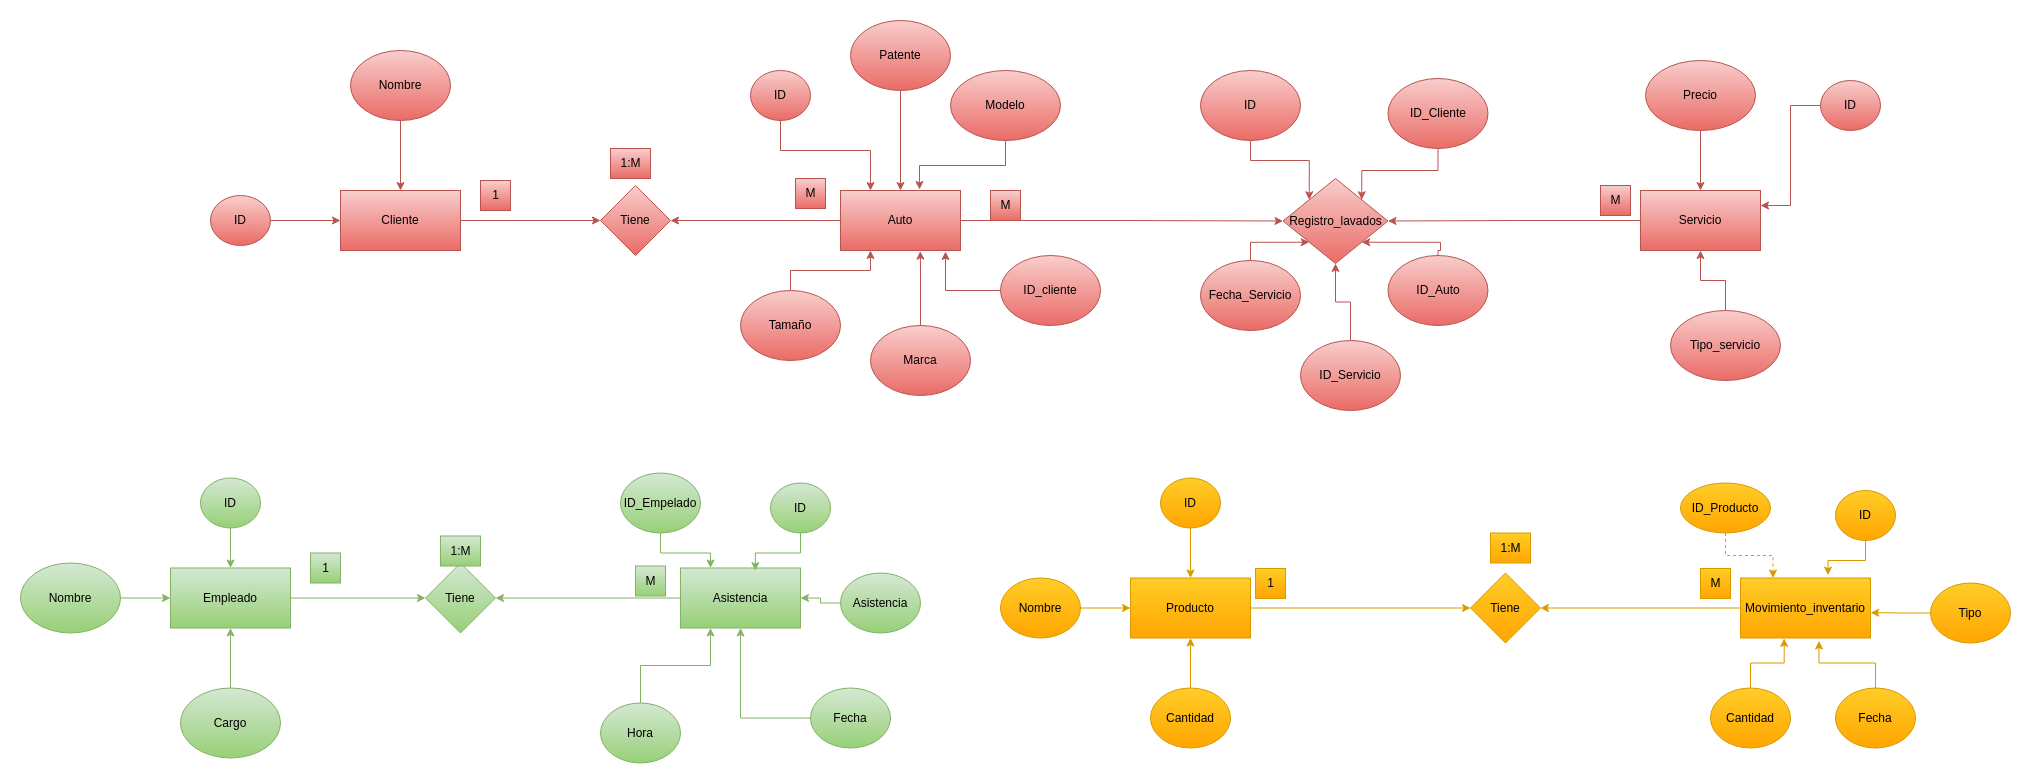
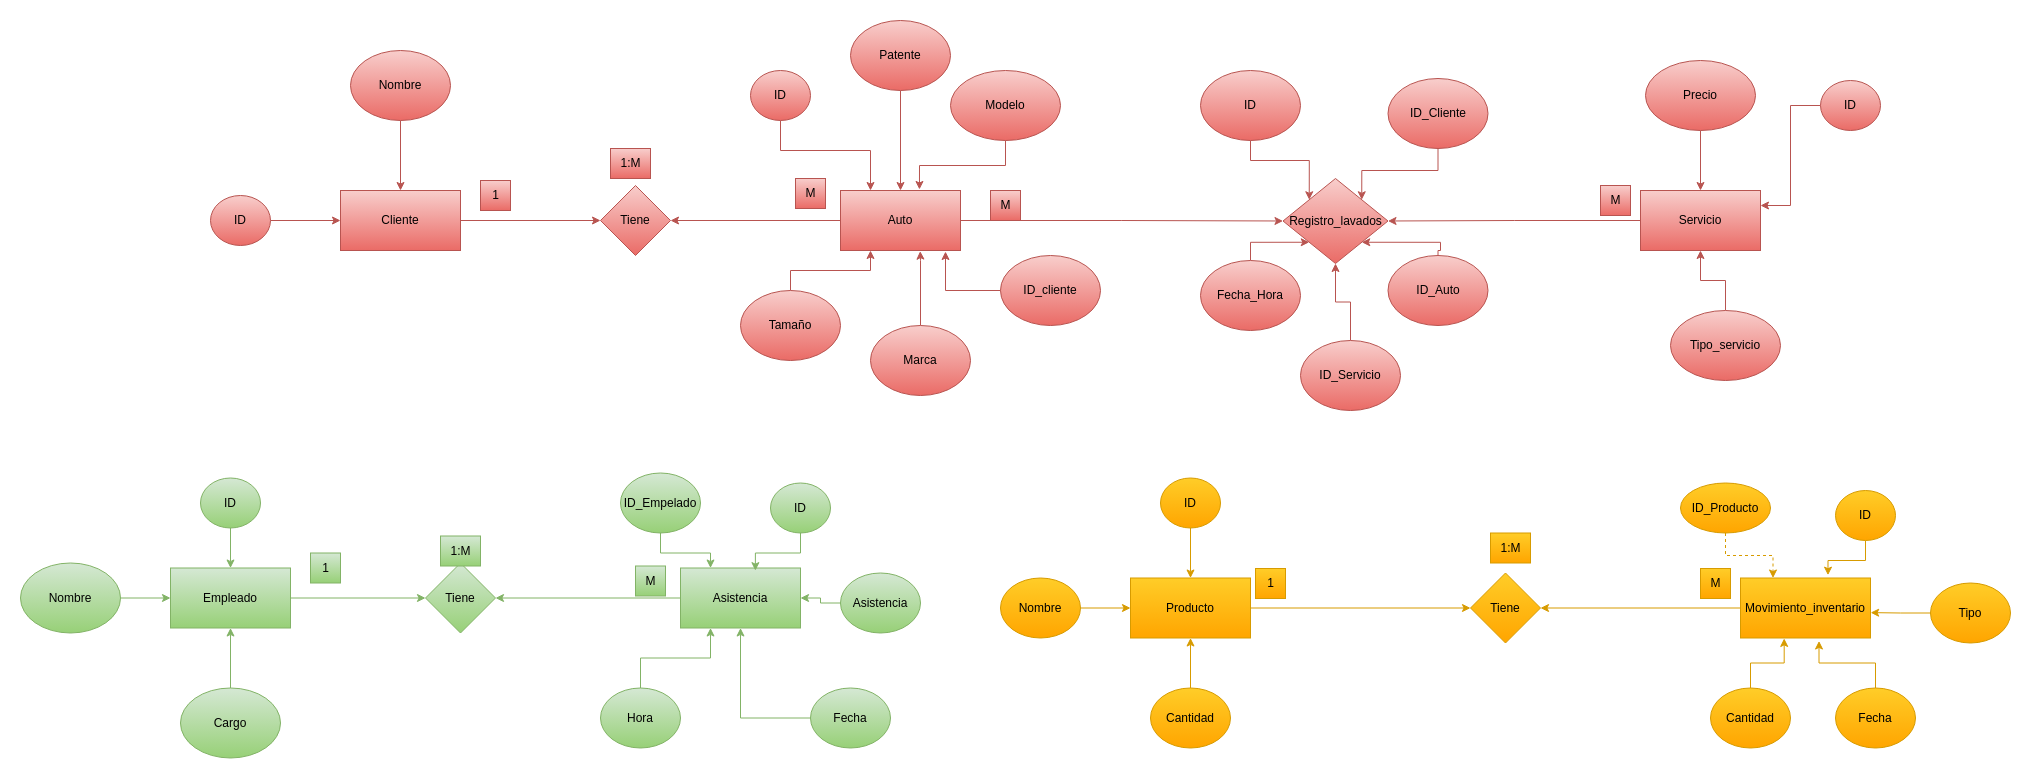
(1251, 296) -> (1251, 296)
(641, 733) -> (641, 718)
